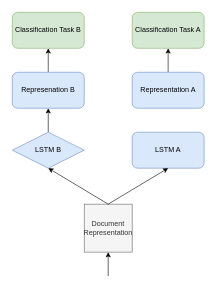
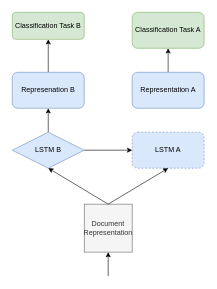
(48, 30) -> (48, 26)
none -> (126, 150)
(168, 150) -> (168, 150)
